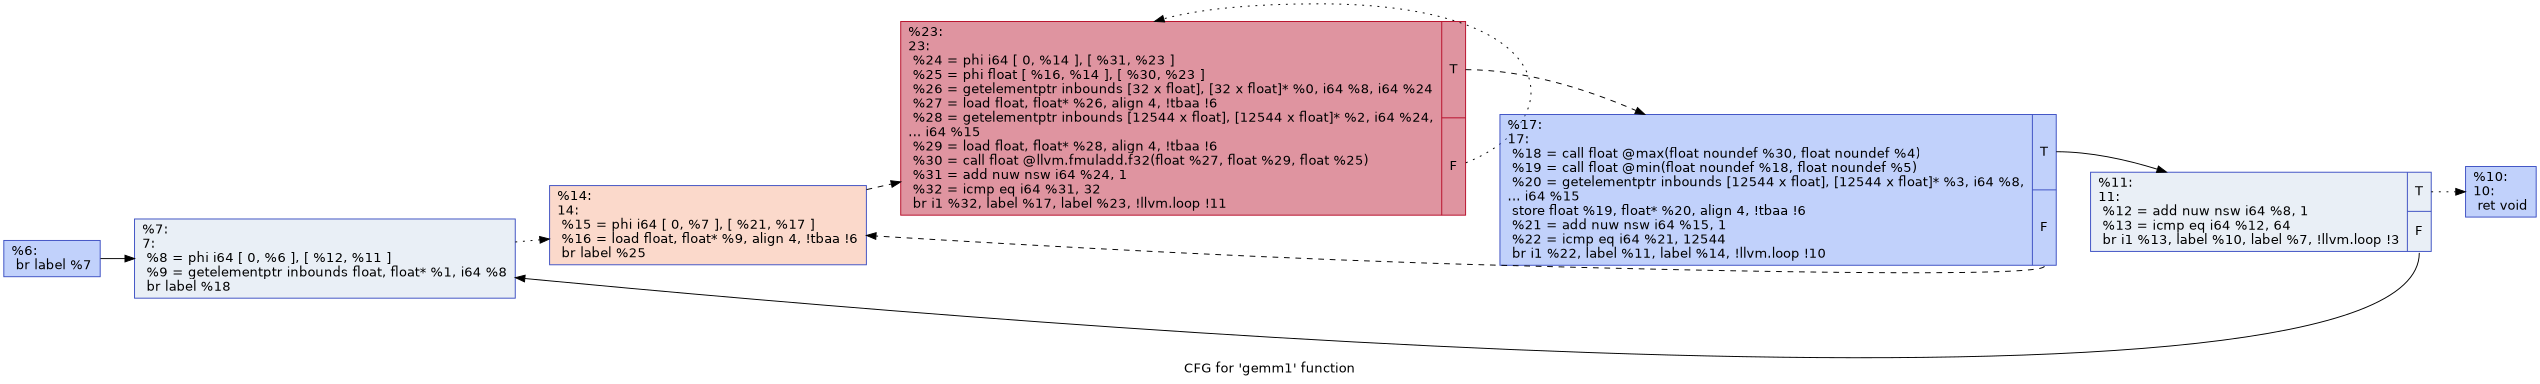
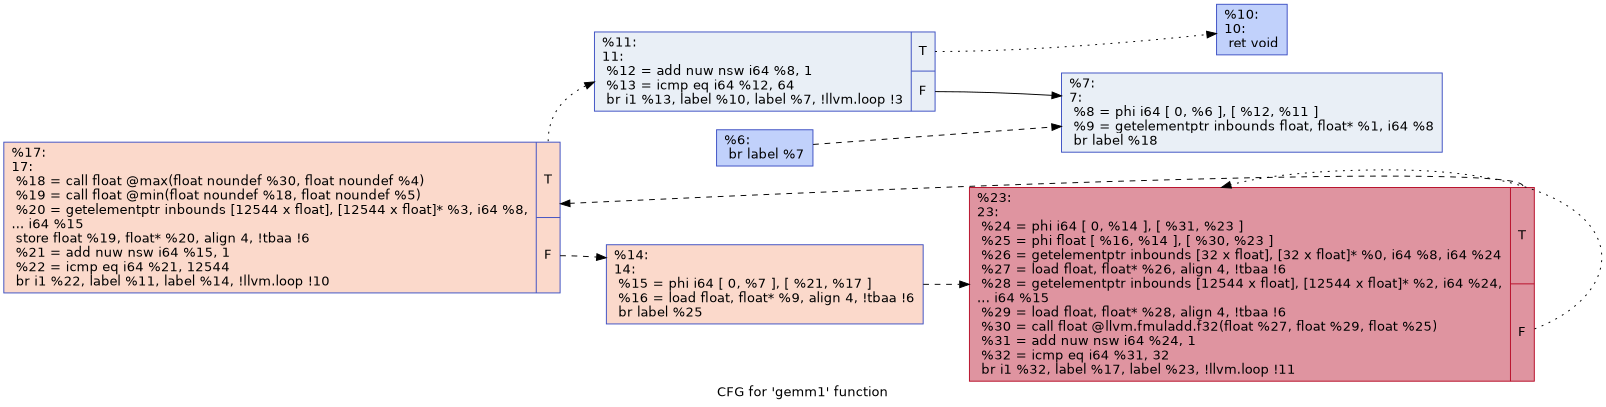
(2107, 157) -> (558, 108)
(1778, 190) -> (282, 218)
(528, 241) -> none
(113, 259) -> (932, 136)
